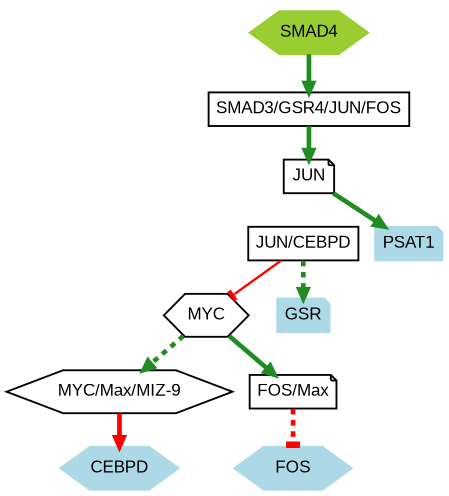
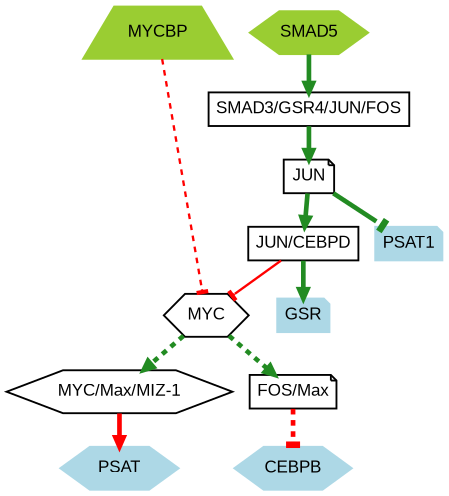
none -> (158, 33)
(309, 33) -> (309, 33)
none -> (307, 205)
(355, 207) -> (355, 207)
(303, 275) -> (303, 275)
(248, 352) -> (248, 352)
(119, 392) -> (119, 392)
(119, 468) -> (119, 468)
(293, 468) -> (293, 468)
